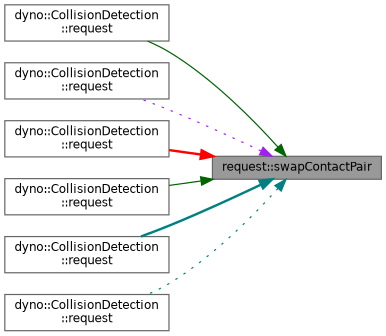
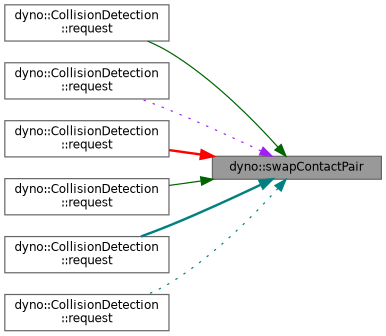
(297, 168) -> (297, 168)
